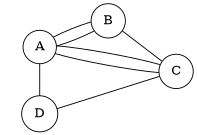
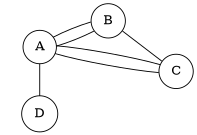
(108, 93) -> none
